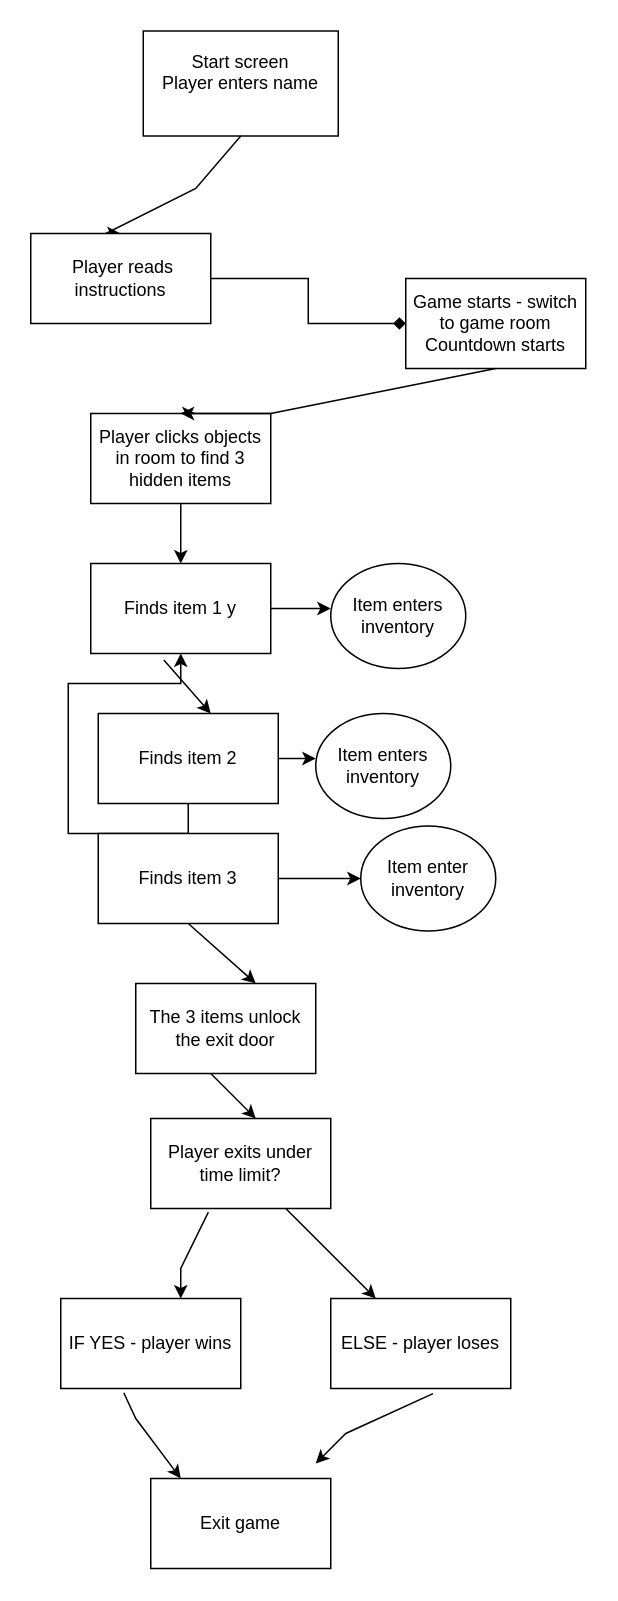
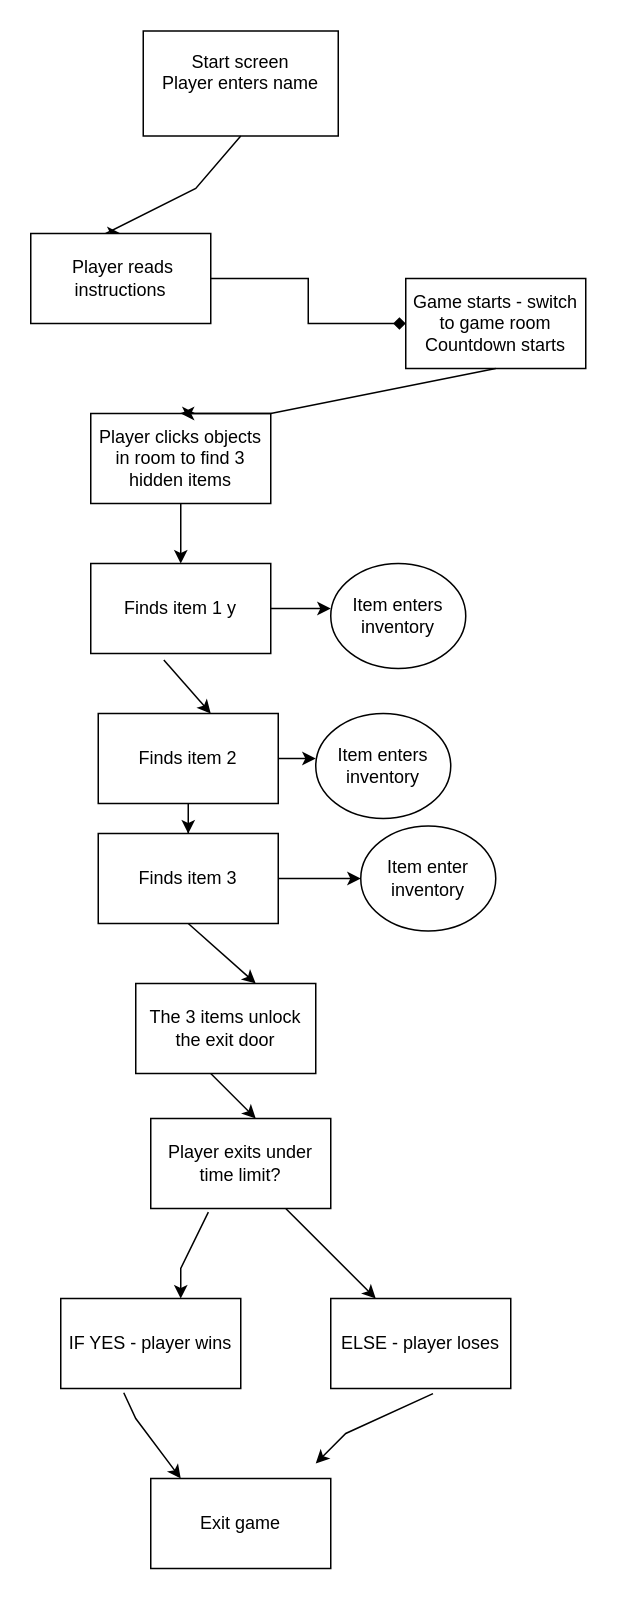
(68, 717) -> (188, 832)
